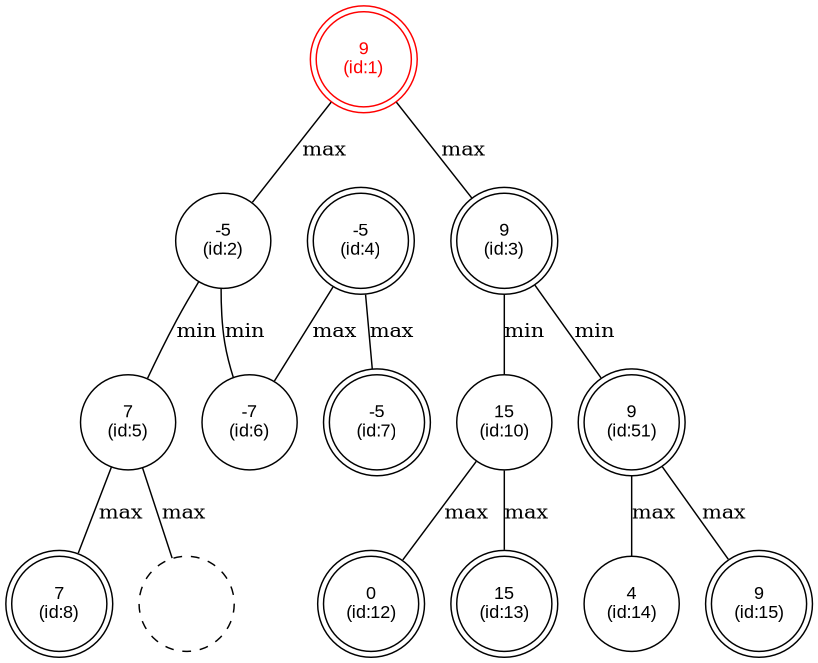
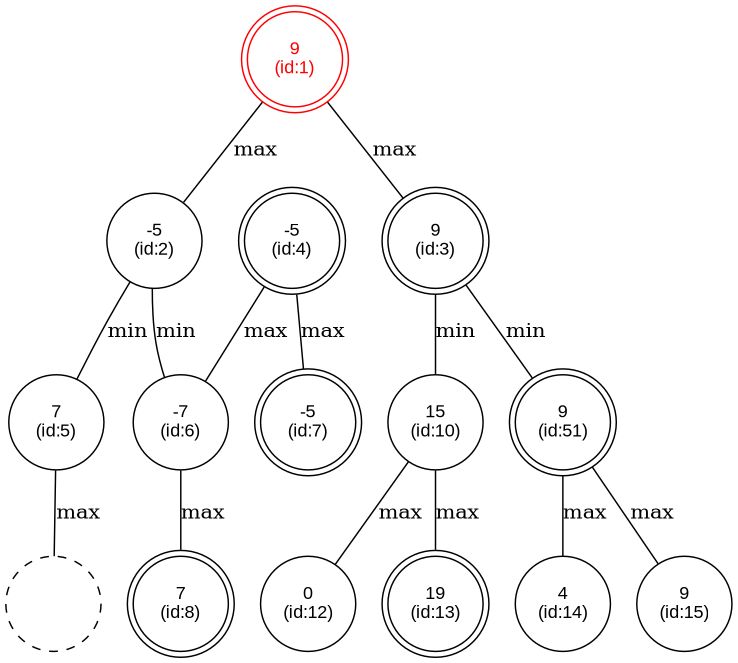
(95, 510) -> (181, 510)
(371, 604) -> (308, 604)
(504, 604) -> (436, 604)
(759, 604) -> (684, 604)
